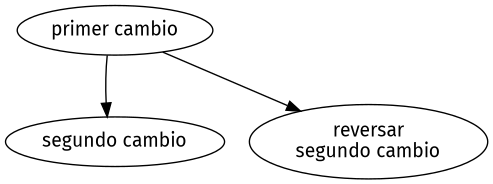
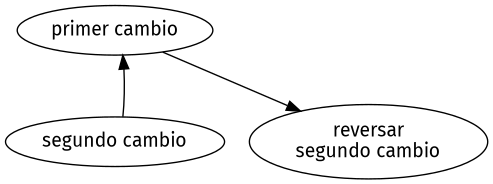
(106, 79) -> (124, 93)
